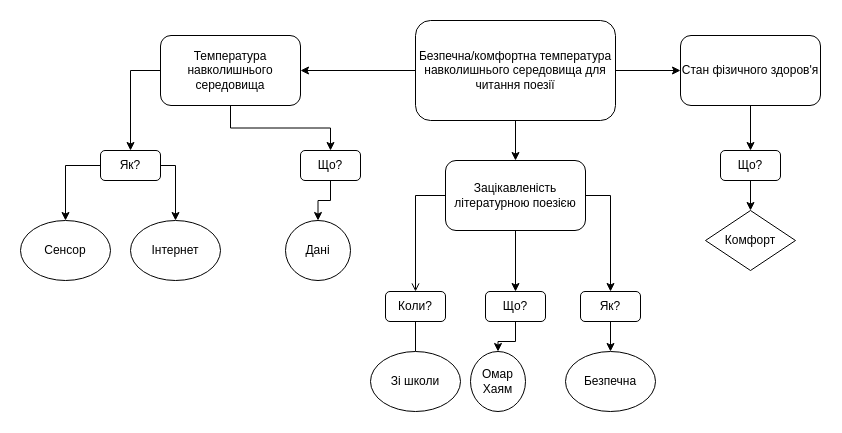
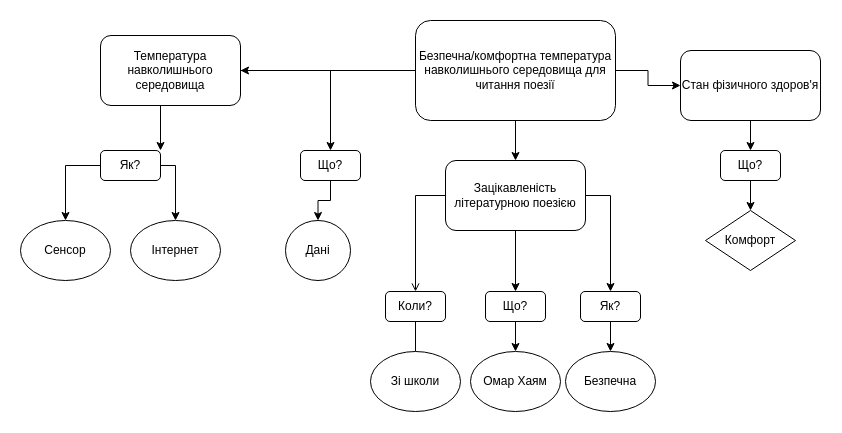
(231, 71) -> (171, 71)
(751, 71) -> (751, 86)
(498, 382) -> (516, 382)
